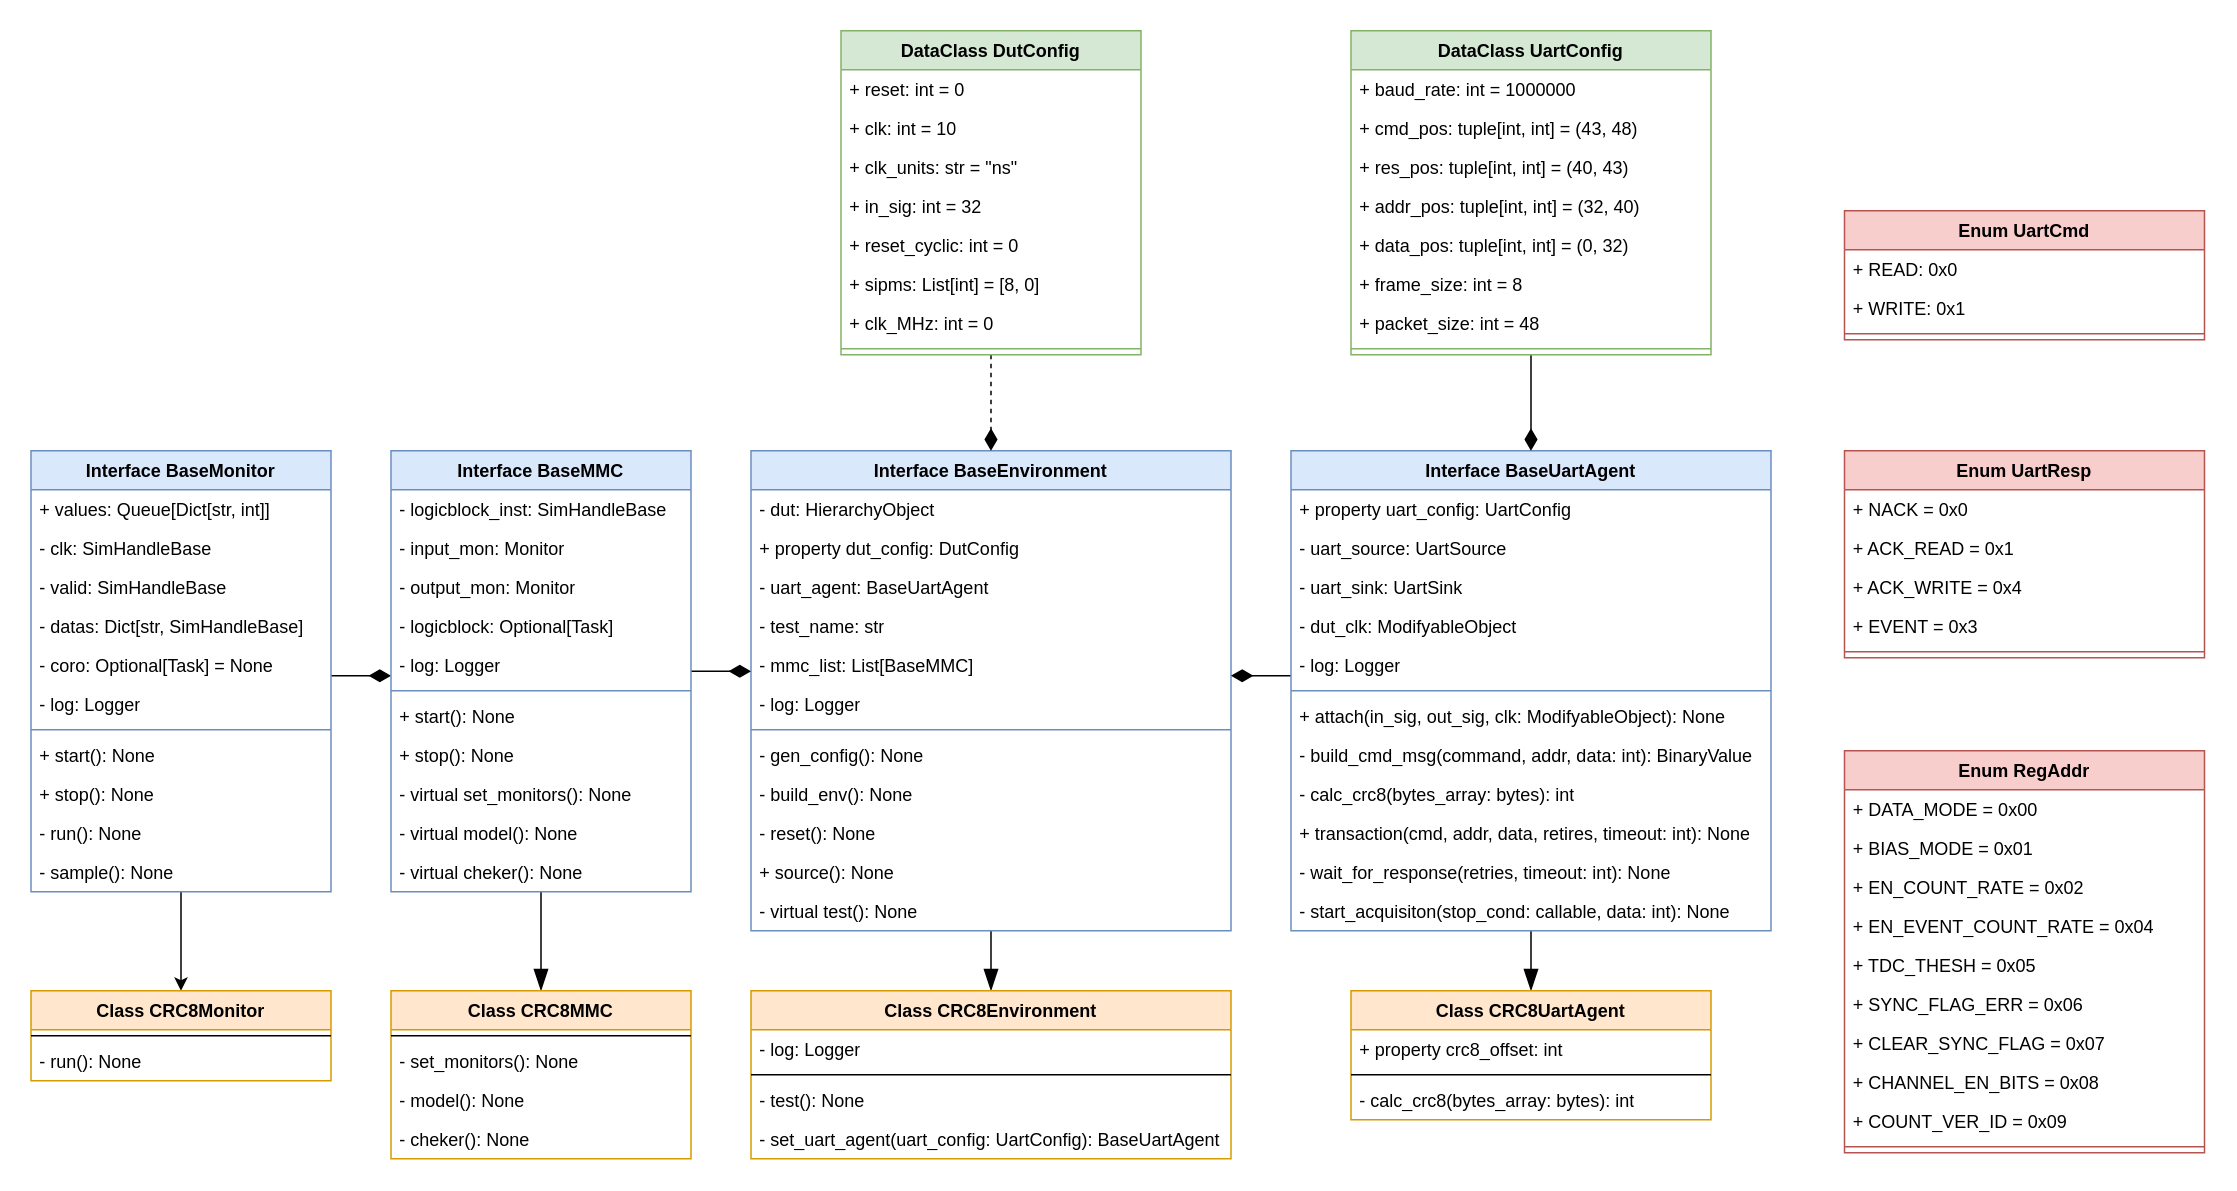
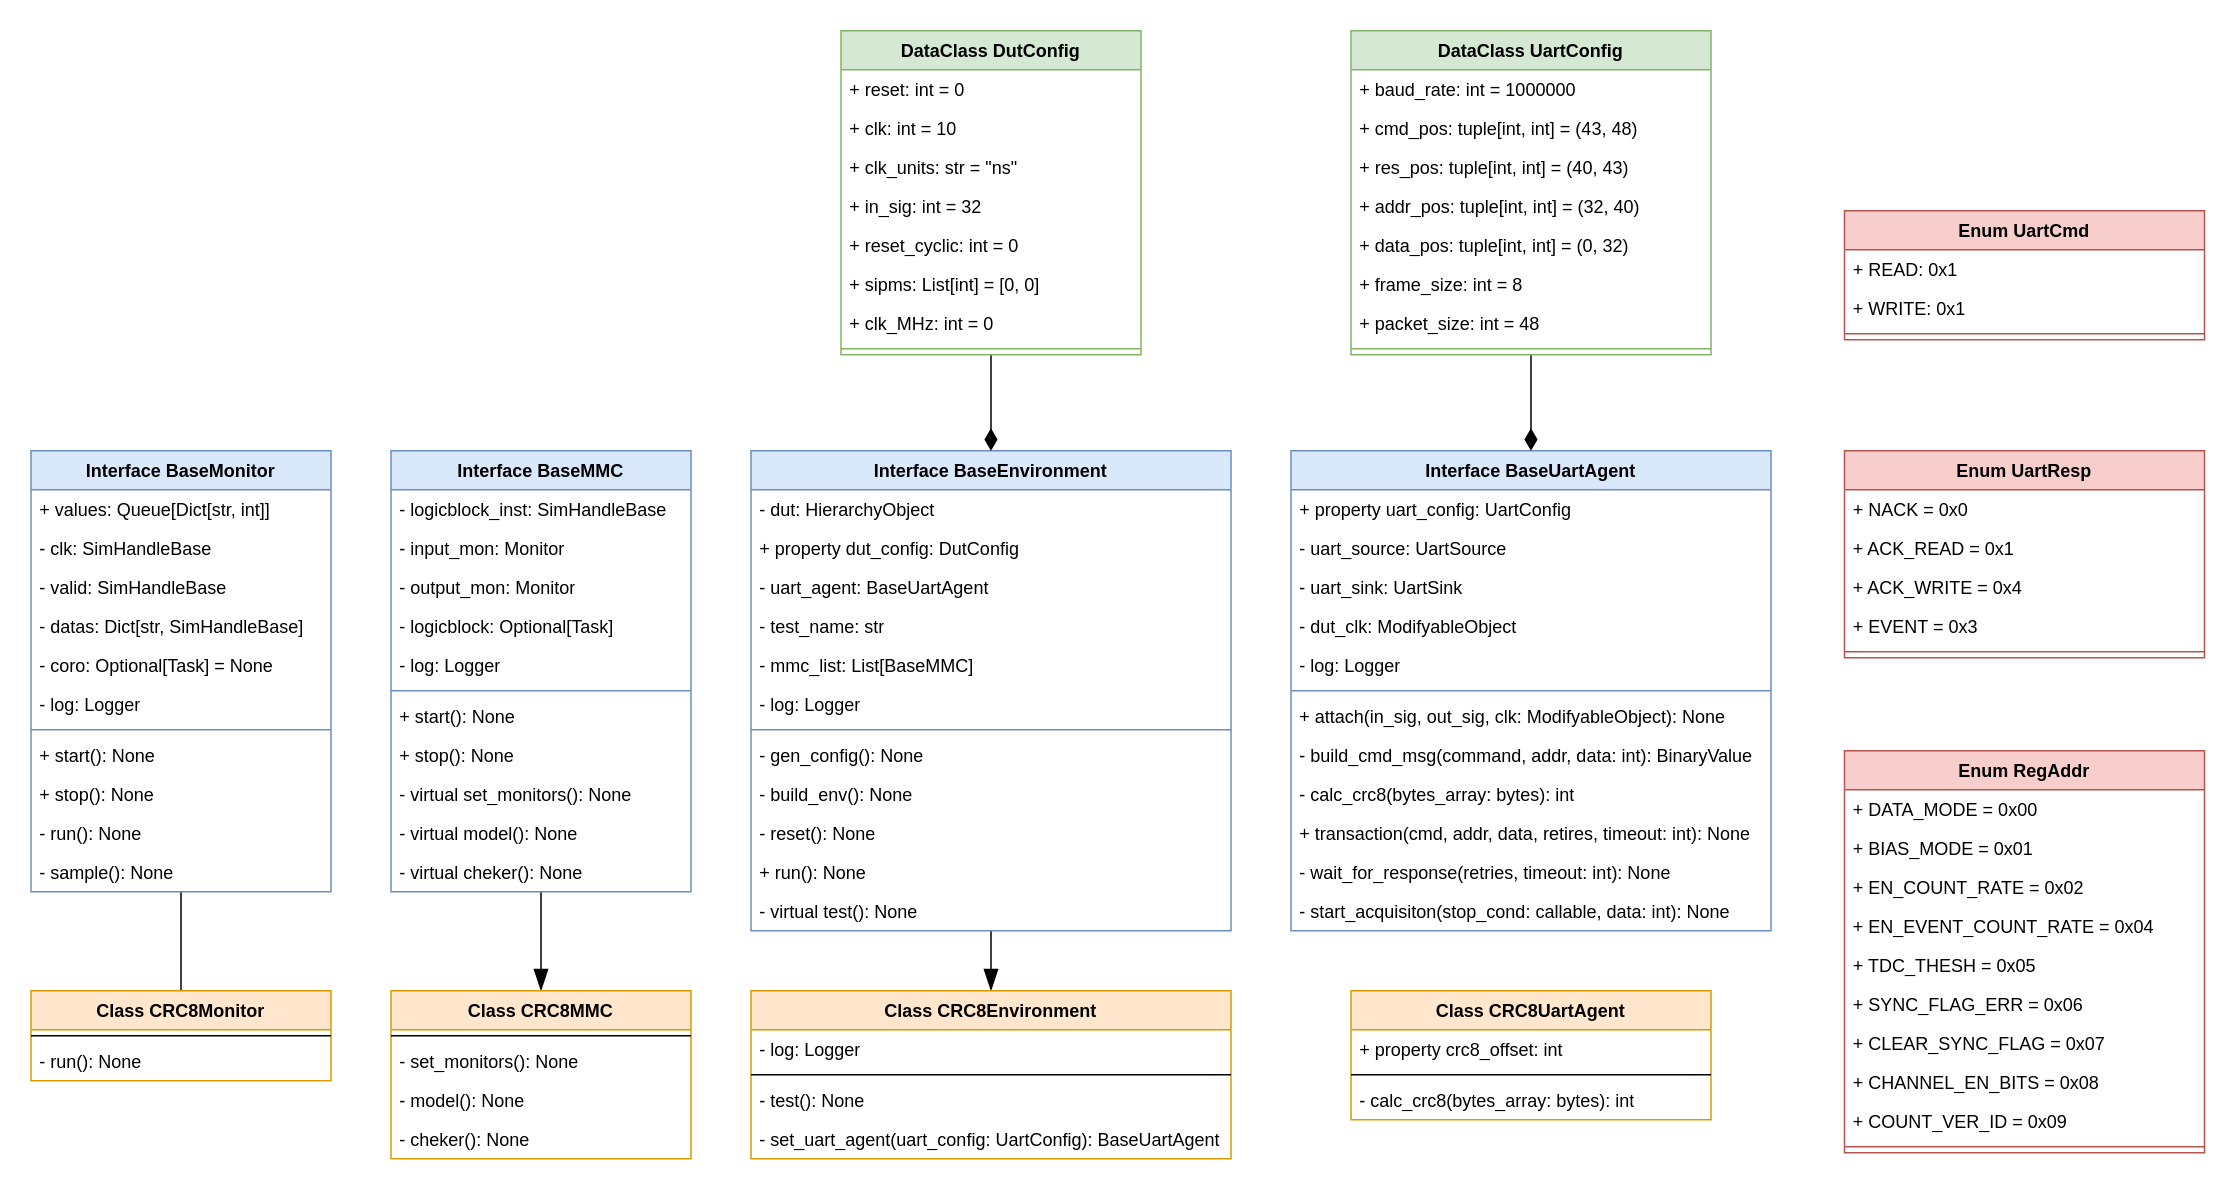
(1902, 271) -> (1902, 271)
(962, 286) -> (962, 286)
(991, 392) -> (991, 392)
(711, 671) -> none
(351, 676) -> none
(1270, 676) -> none
(833, 874) -> (818, 874)
(1531, 956) -> none
(181, 979) -> (181, 983)
